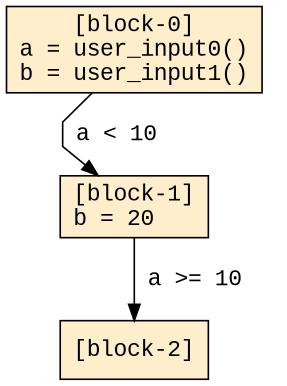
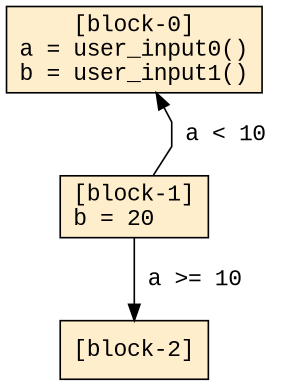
(63, 128) -> (172, 143)
